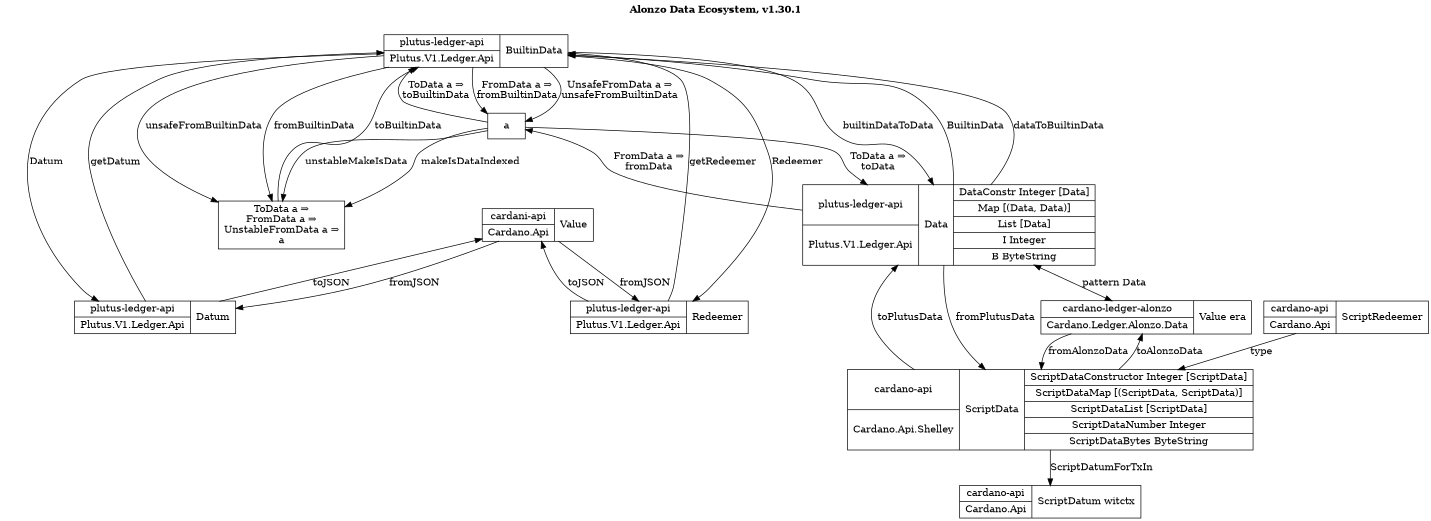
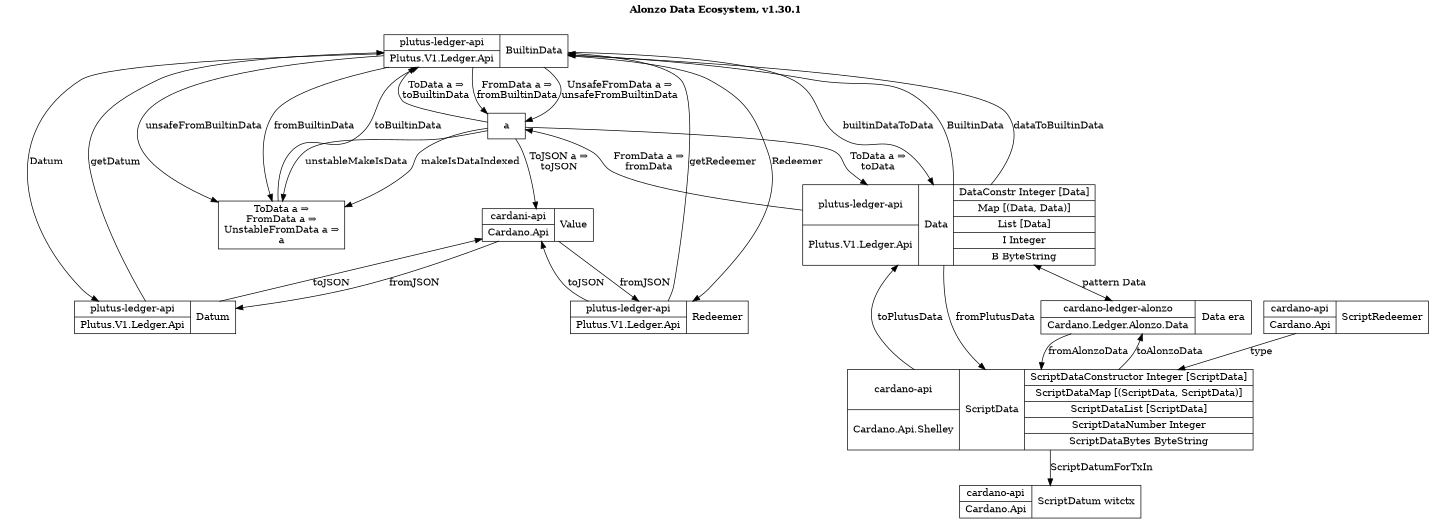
none -> (529, 169)
(1223, 317) -> (1223, 317)
